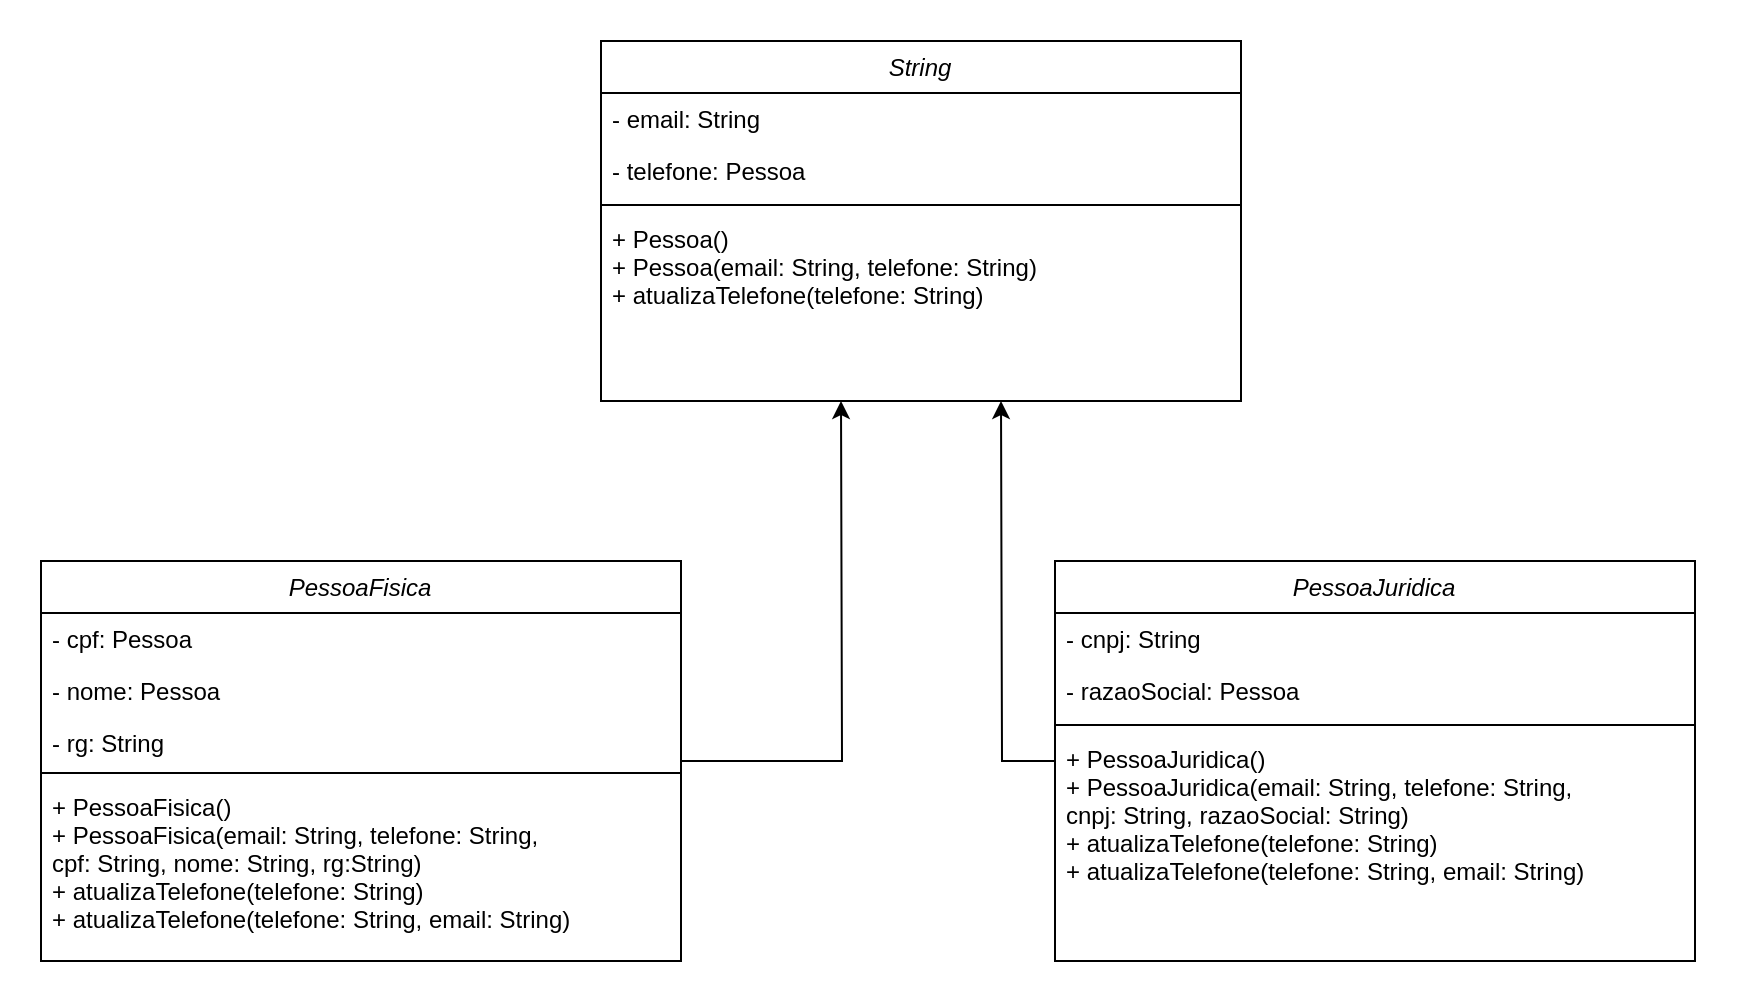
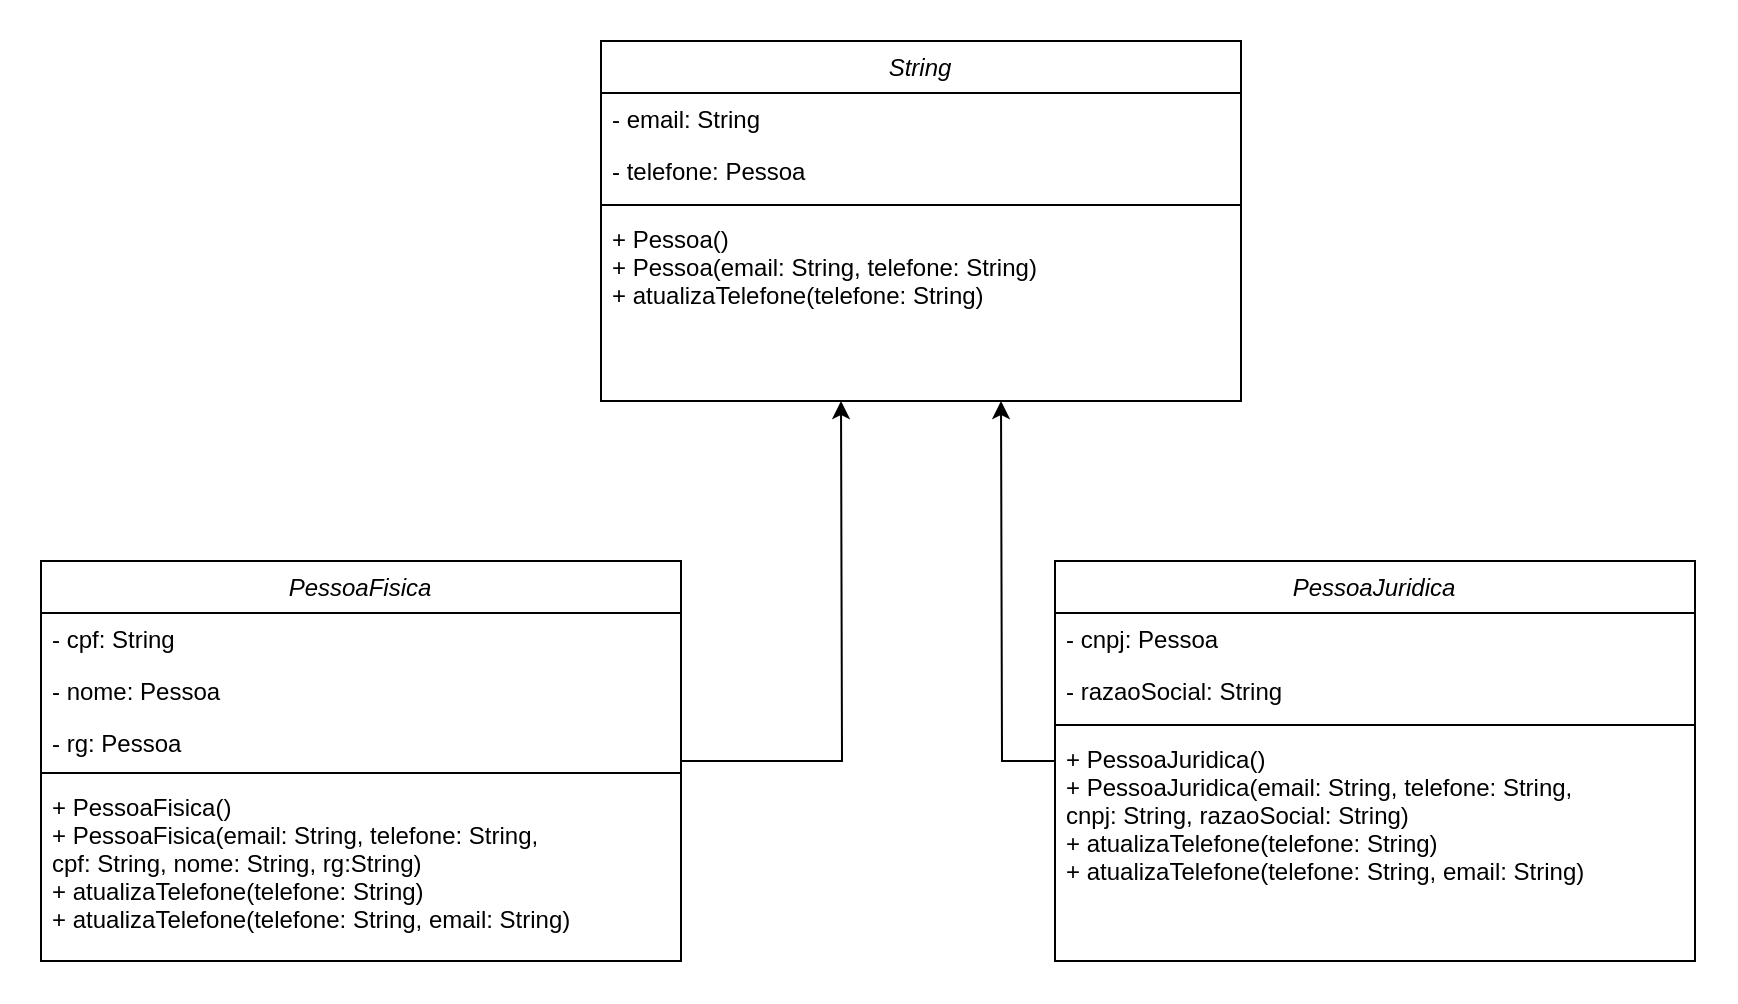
(130, 640) -> (127, 640)
(1148, 640) -> (1151, 640)
(1192, 692) -> (1188, 692)
(120, 744) -> (123, 744)
